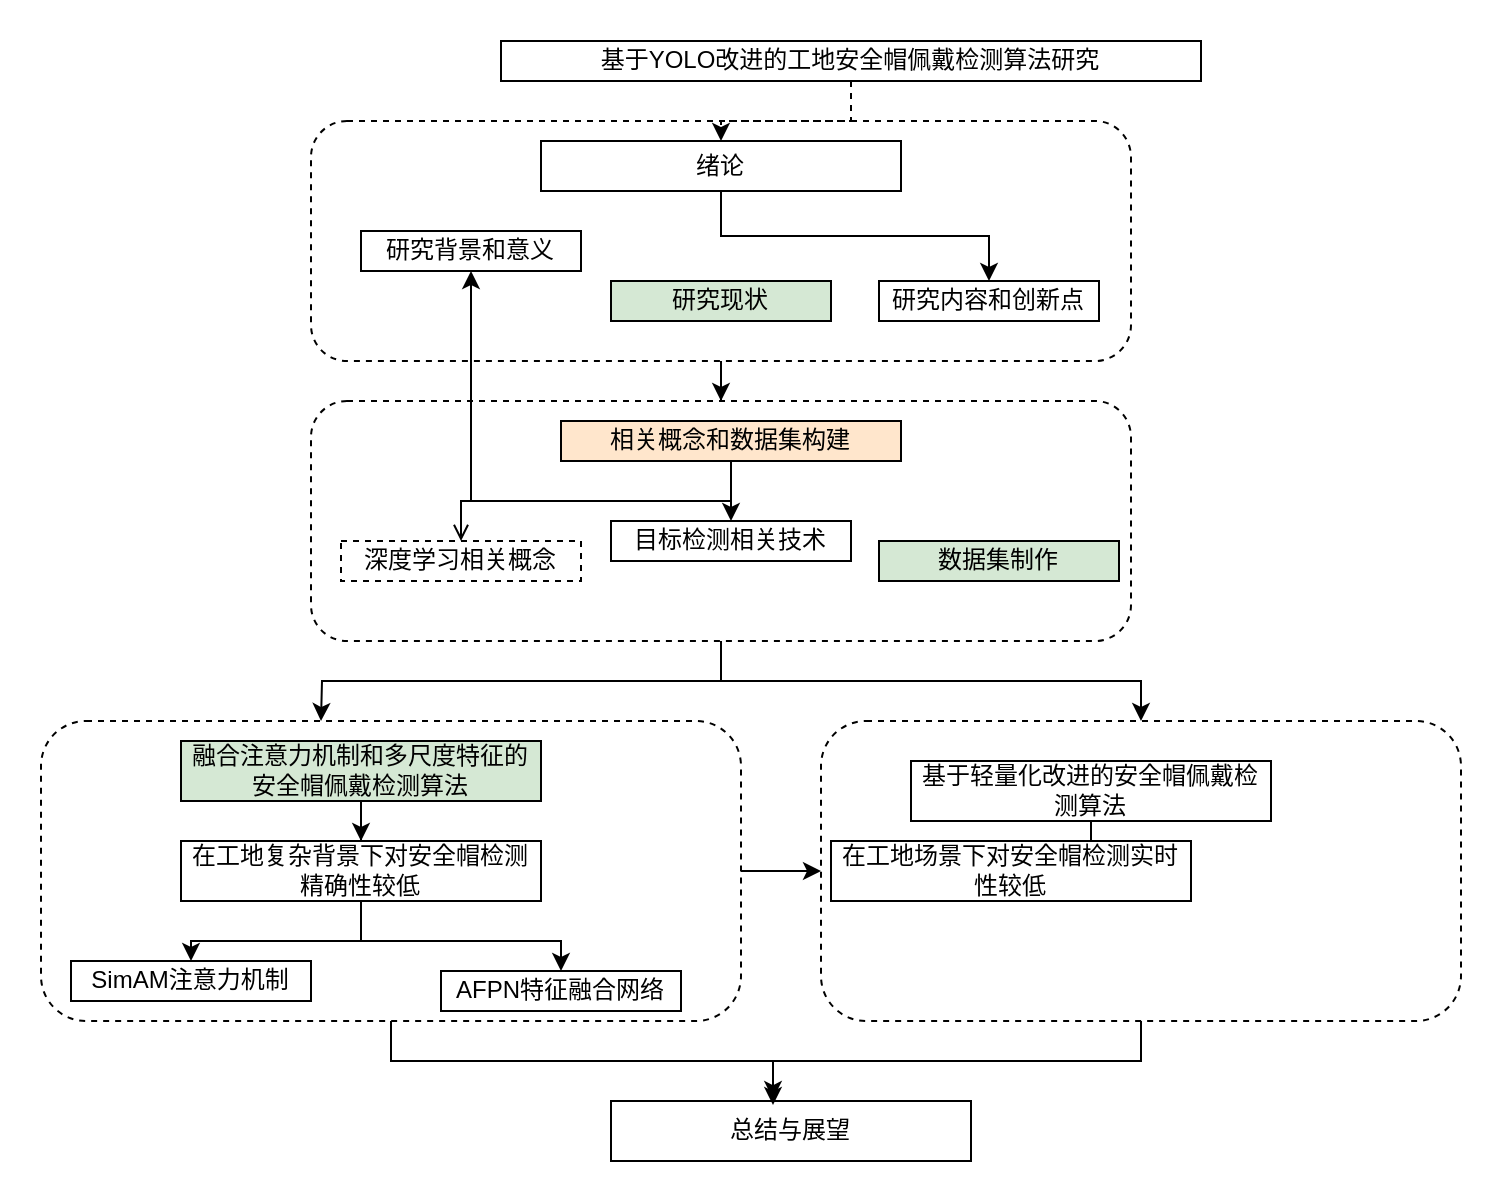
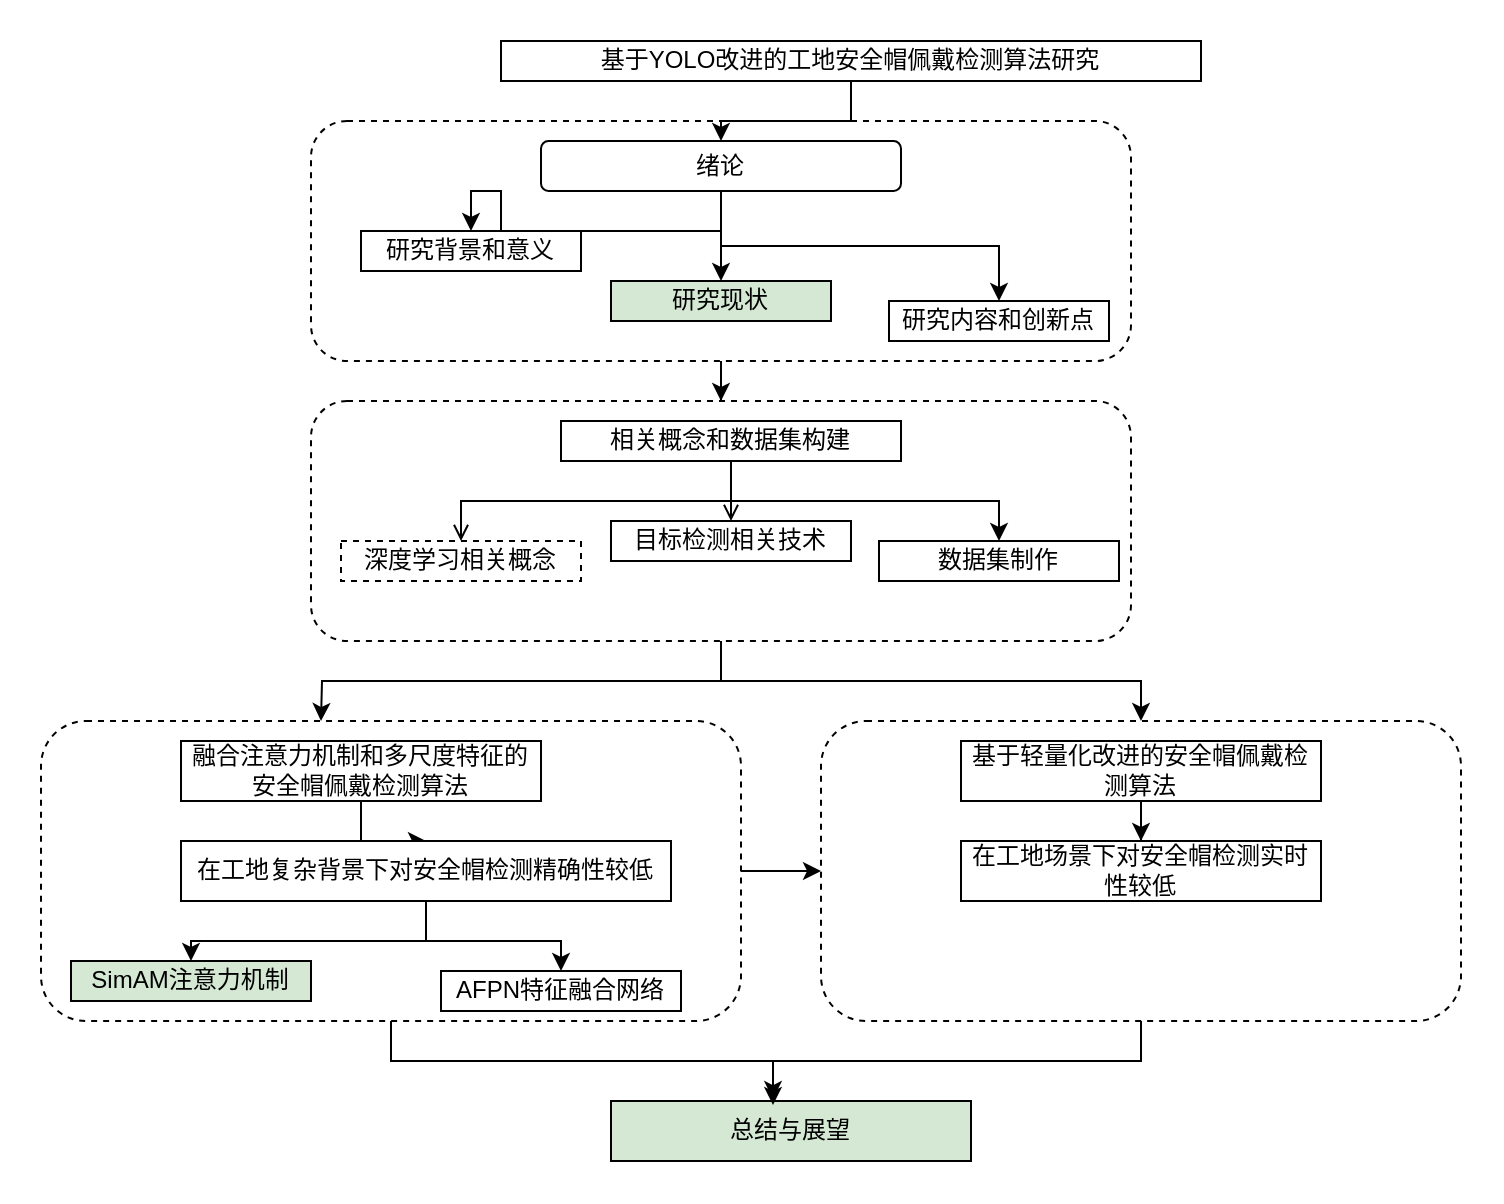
(801, 121) -> (801, 121)
(721, 166) -> (721, 166)
none -> (649, 231)
none -> (721, 259)
(989, 301) -> (999, 321)
(471, 391) -> (880, 501)
(731, 441) -> (731, 441)
(731, 506) -> (731, 509)
(999, 561) -> (999, 561)
(361, 771) -> (361, 771)
(1091, 791) -> (1141, 771)
(361, 871) -> (426, 871)
(1011, 871) -> (1141, 871)
(191, 981) -> (191, 981)
(791, 1131) -> (791, 1131)
